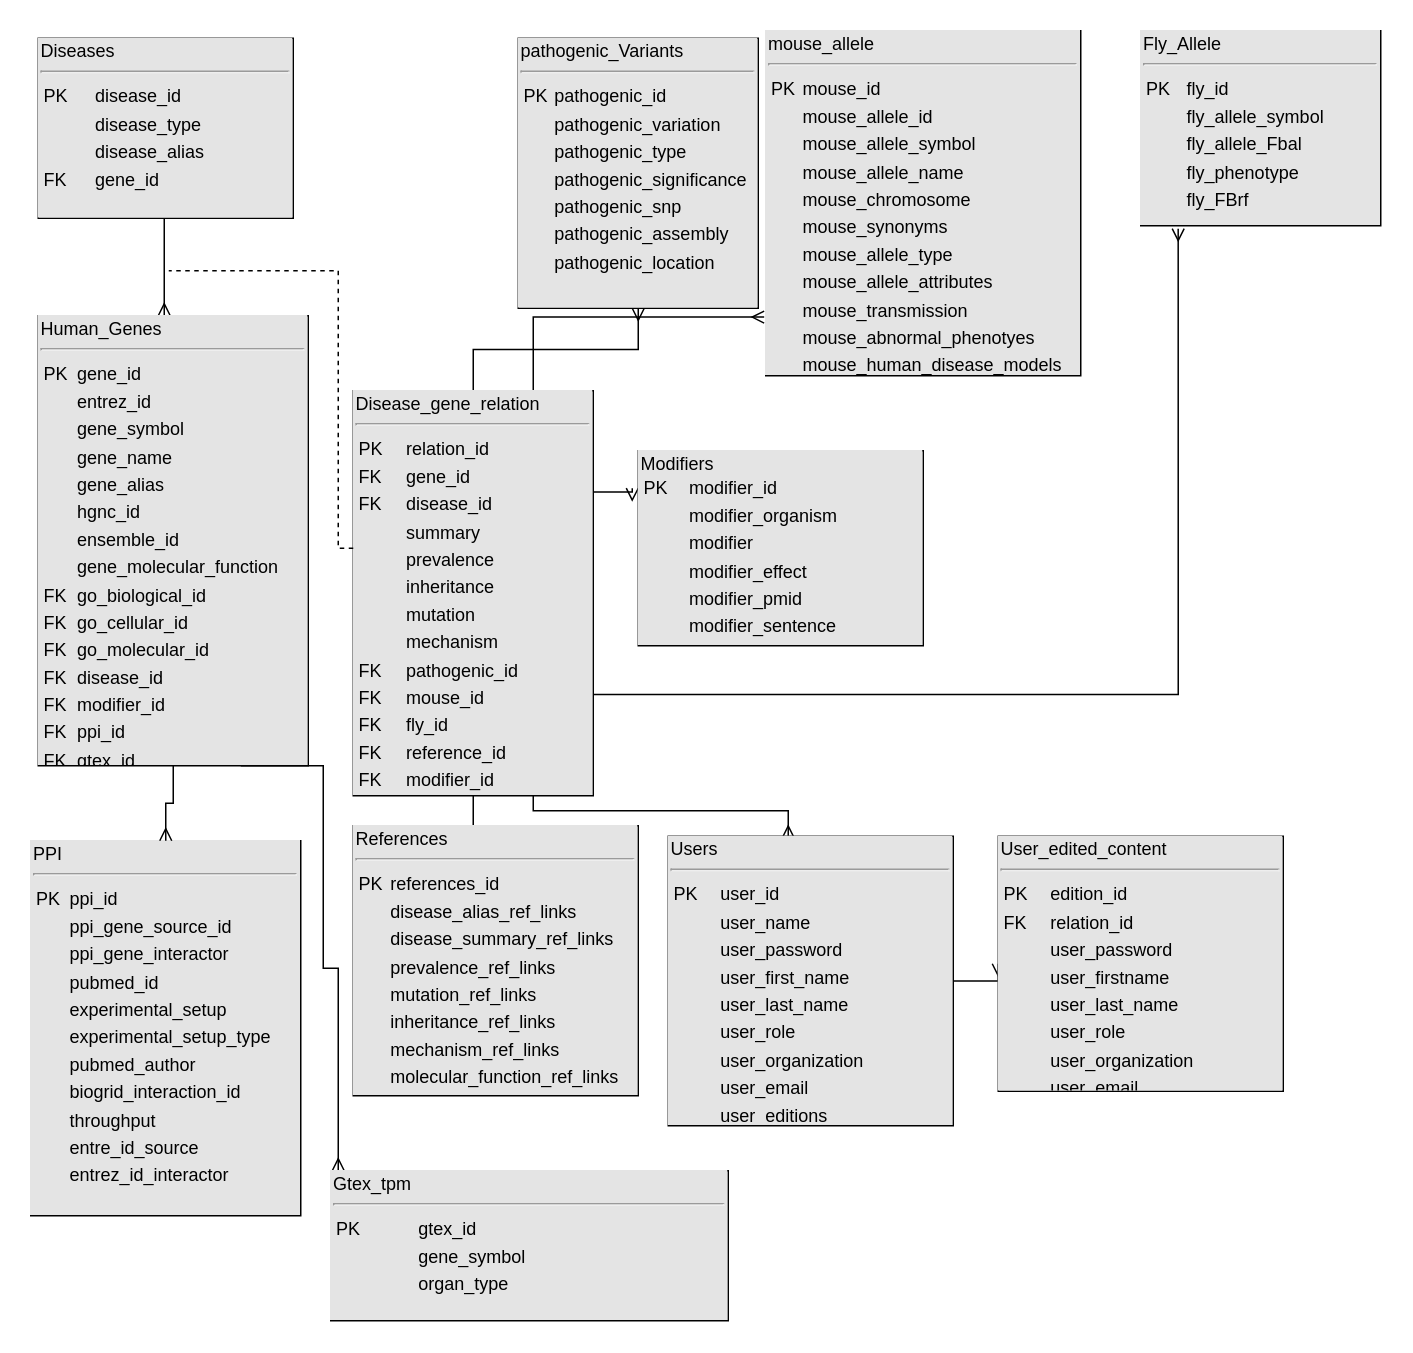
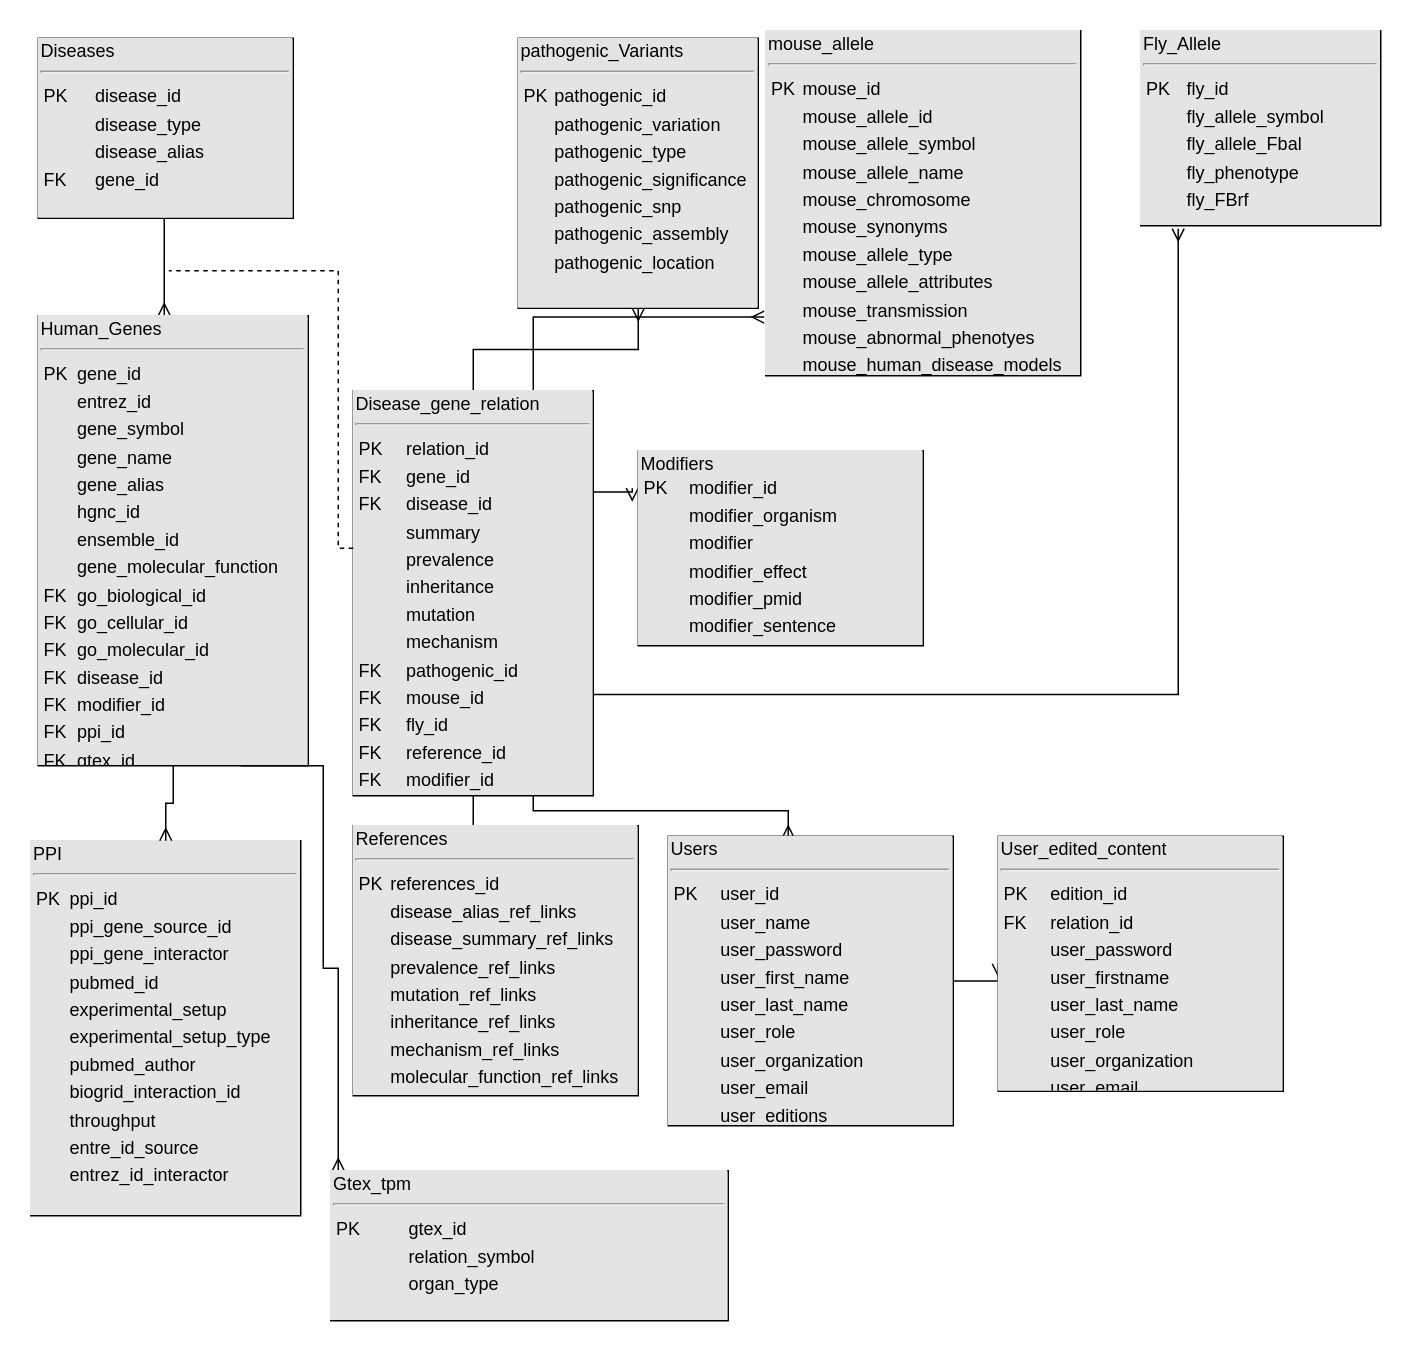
(384, 1214) -> (399, 1214)
